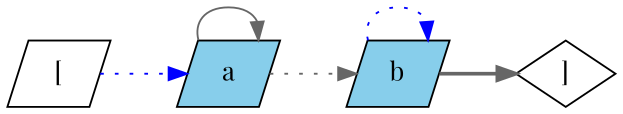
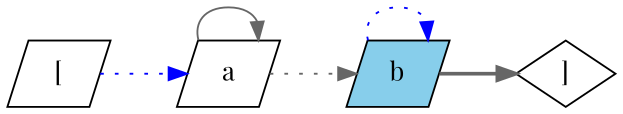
(229, 74) -> (229, 74)
